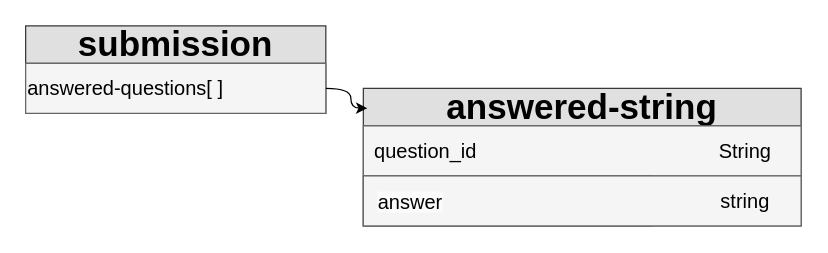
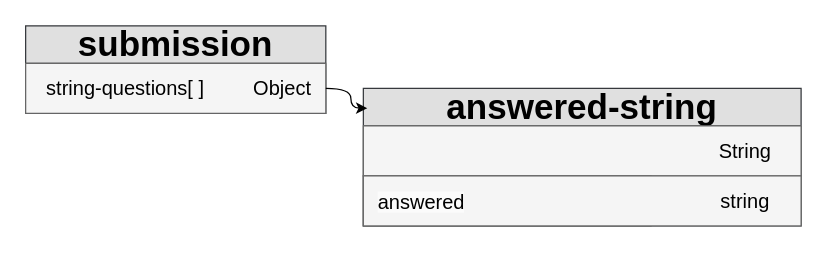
(126, 88) -> (126, 88)
none -> (282, 88)
(426, 151) -> none
(403, 200) -> (412, 200)
